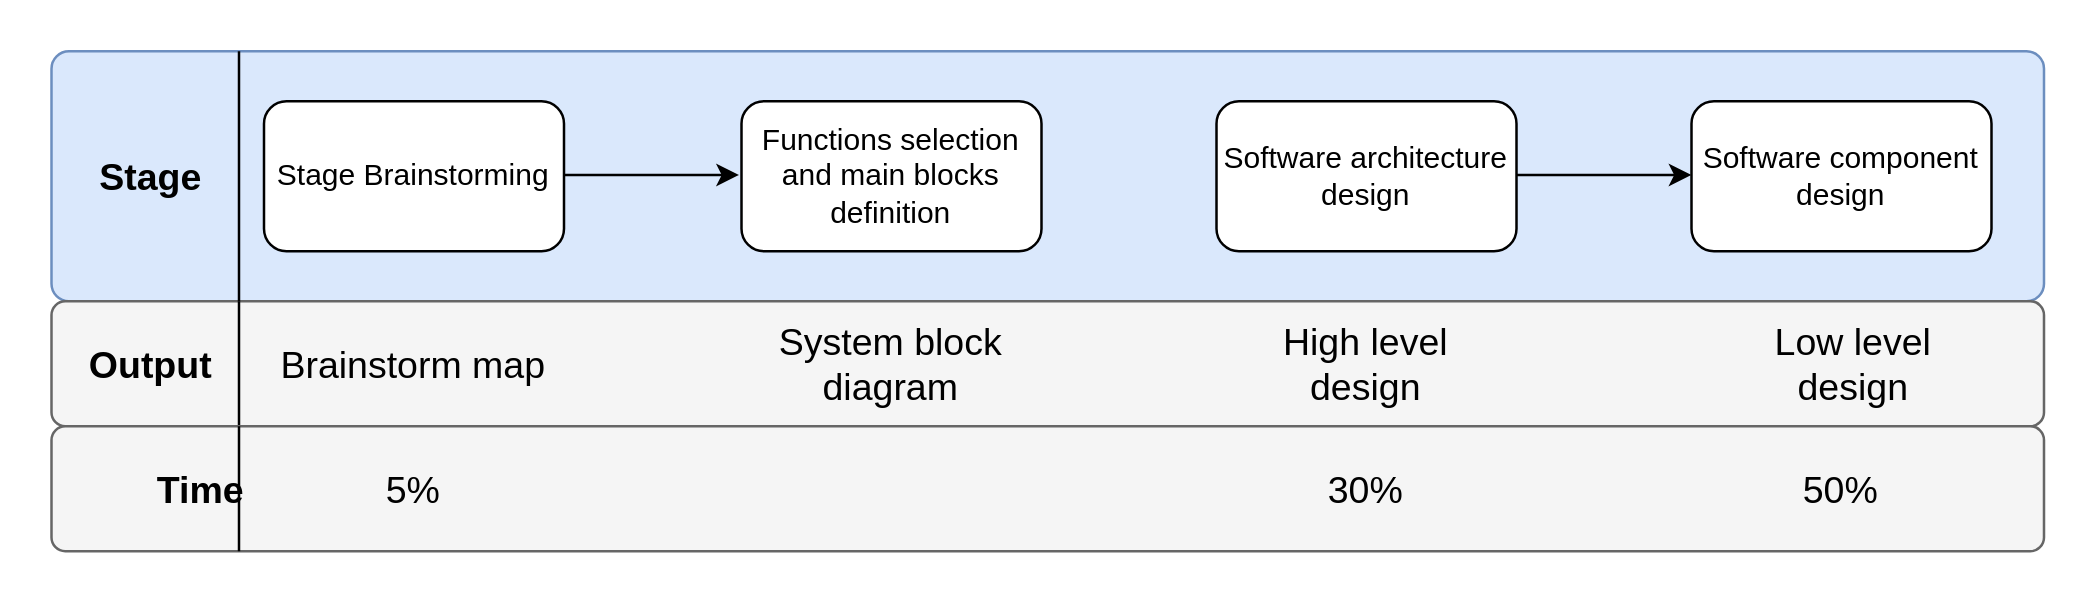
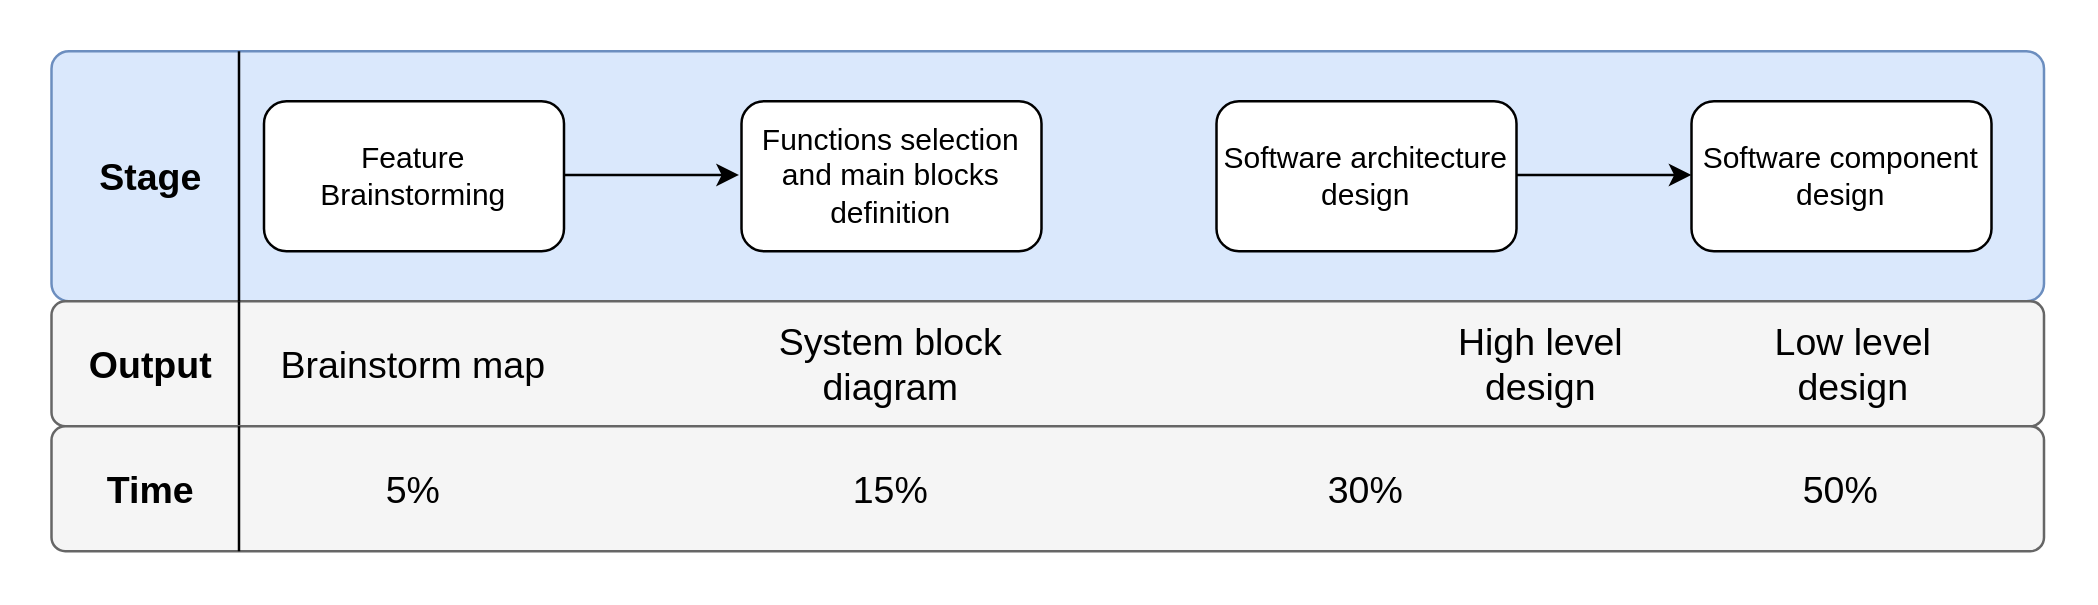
(414, 176) -> (414, 176)
(1366, 364) -> (1541, 364)
(201, 489) -> (151, 489)
none -> (891, 489)
